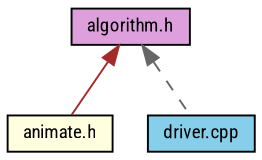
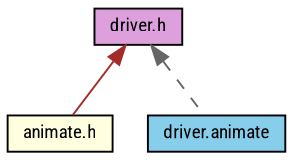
(131, 27) -> (138, 27)
(201, 134) -> (217, 134)
